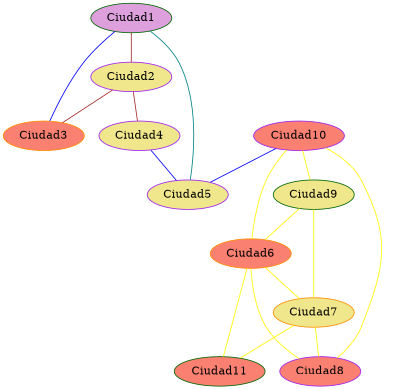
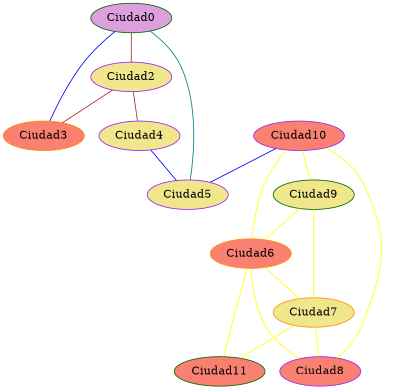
(131, 18) -> (131, 18)
